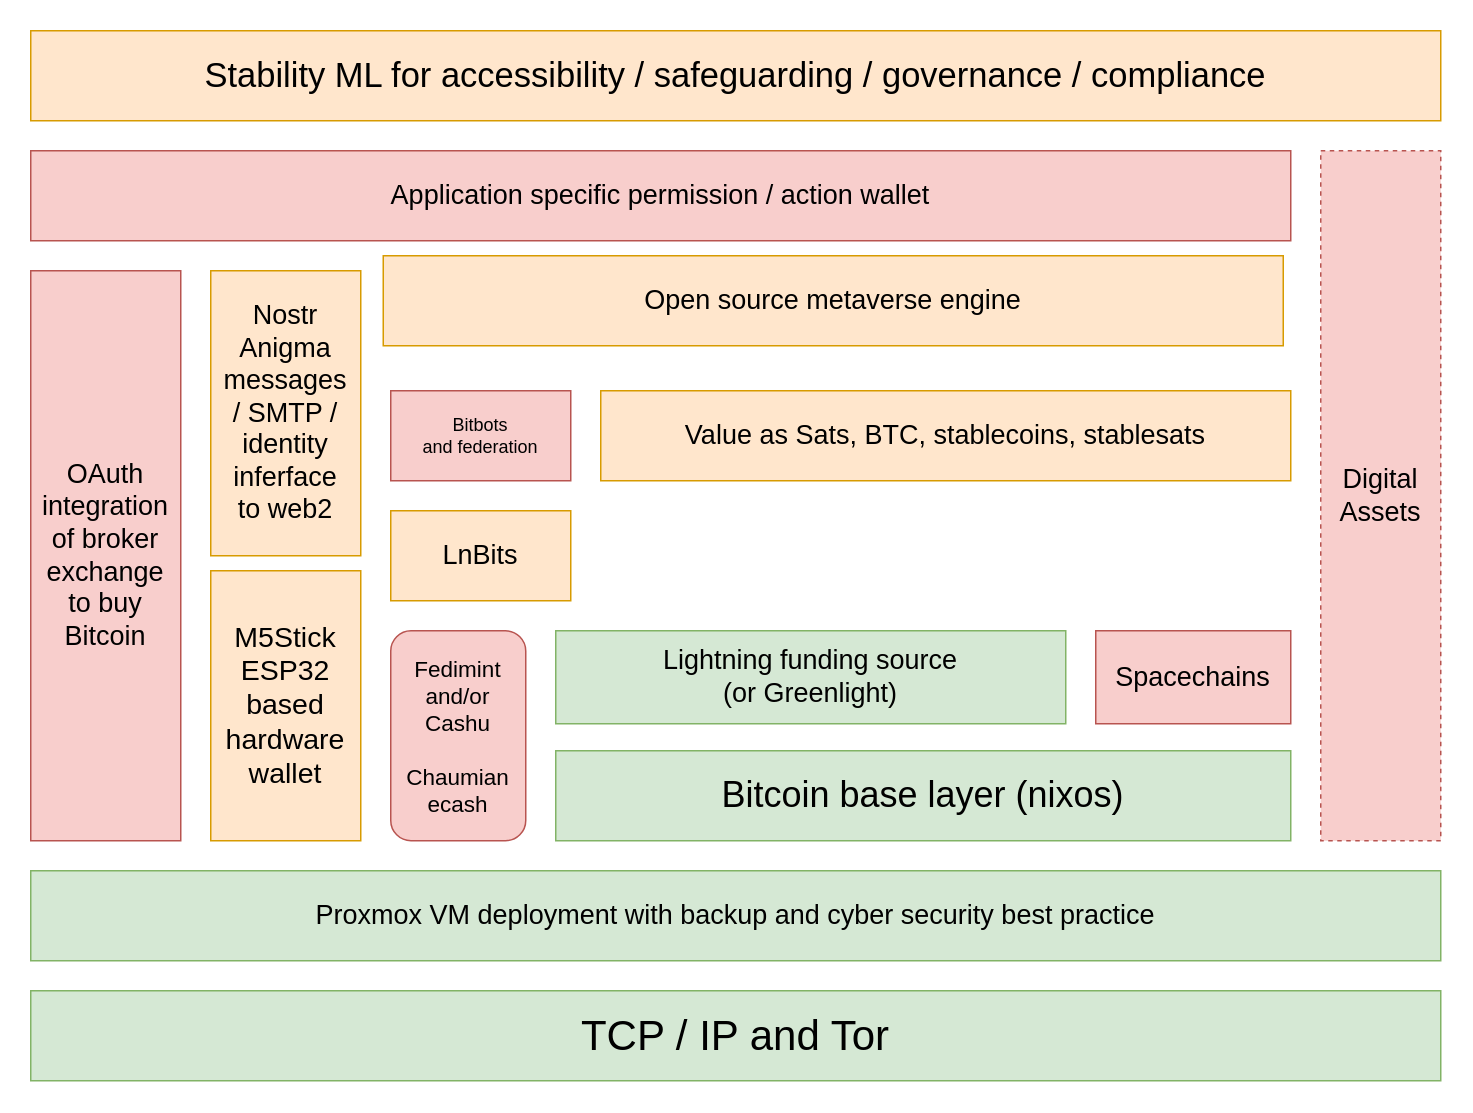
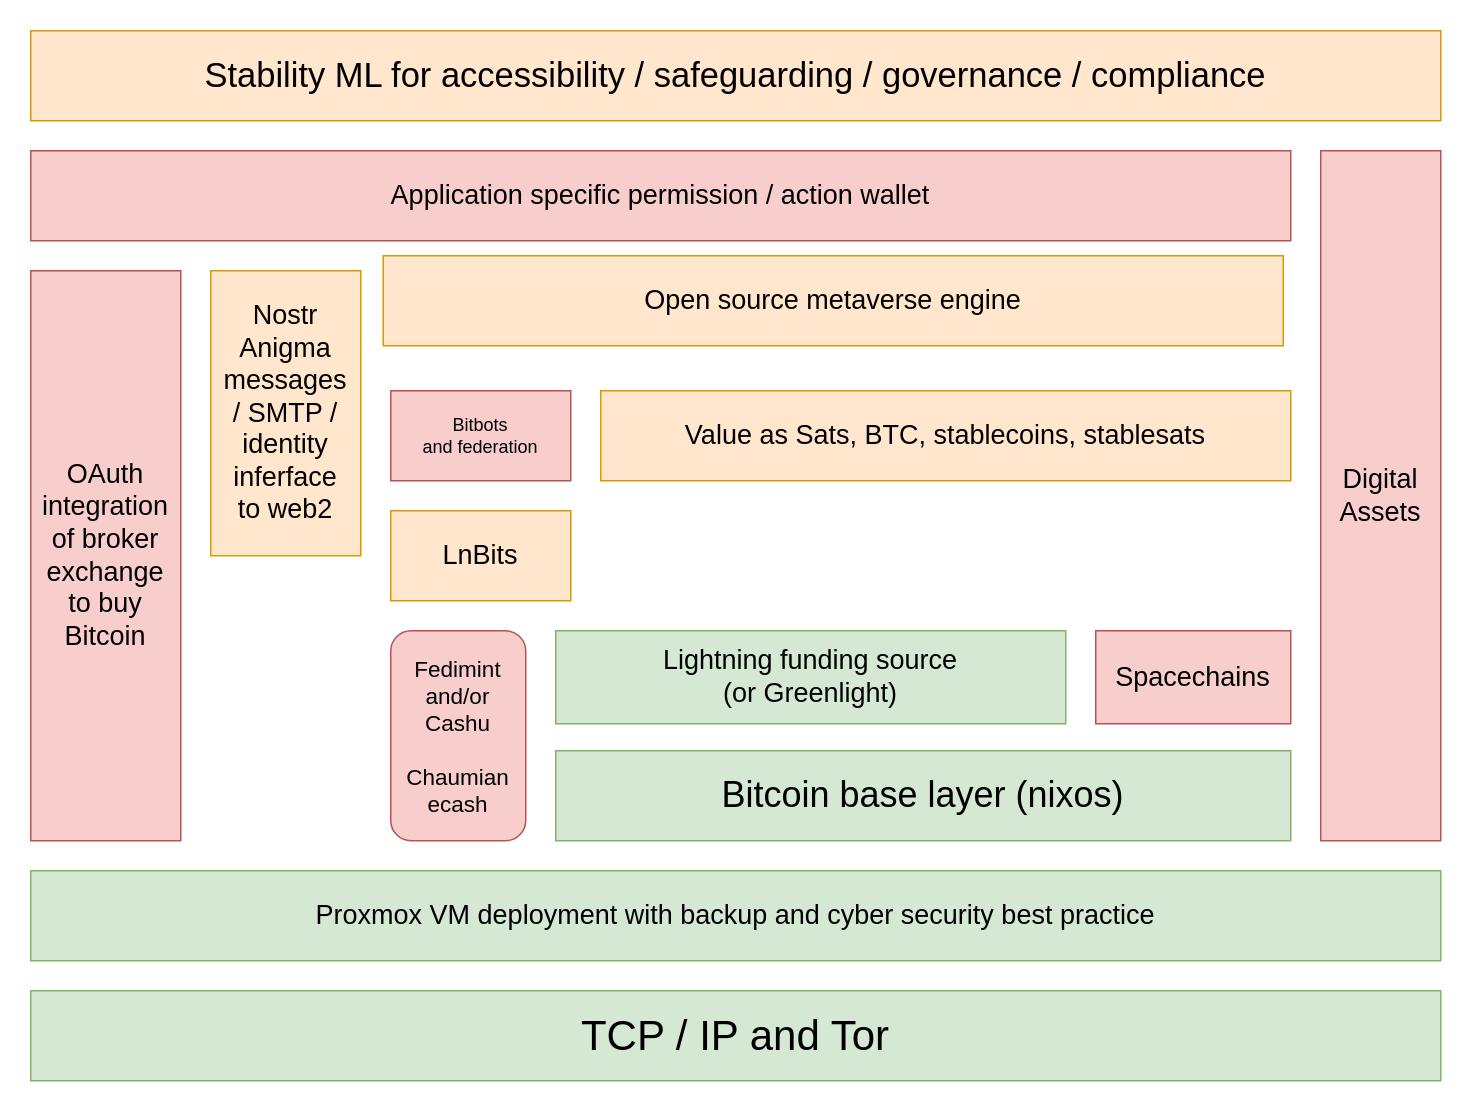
(1381, 496) -> (1381, 496)
(286, 706) -> none
